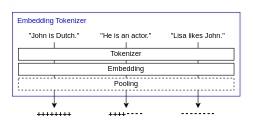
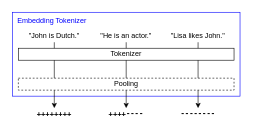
(126, 69) -> none
